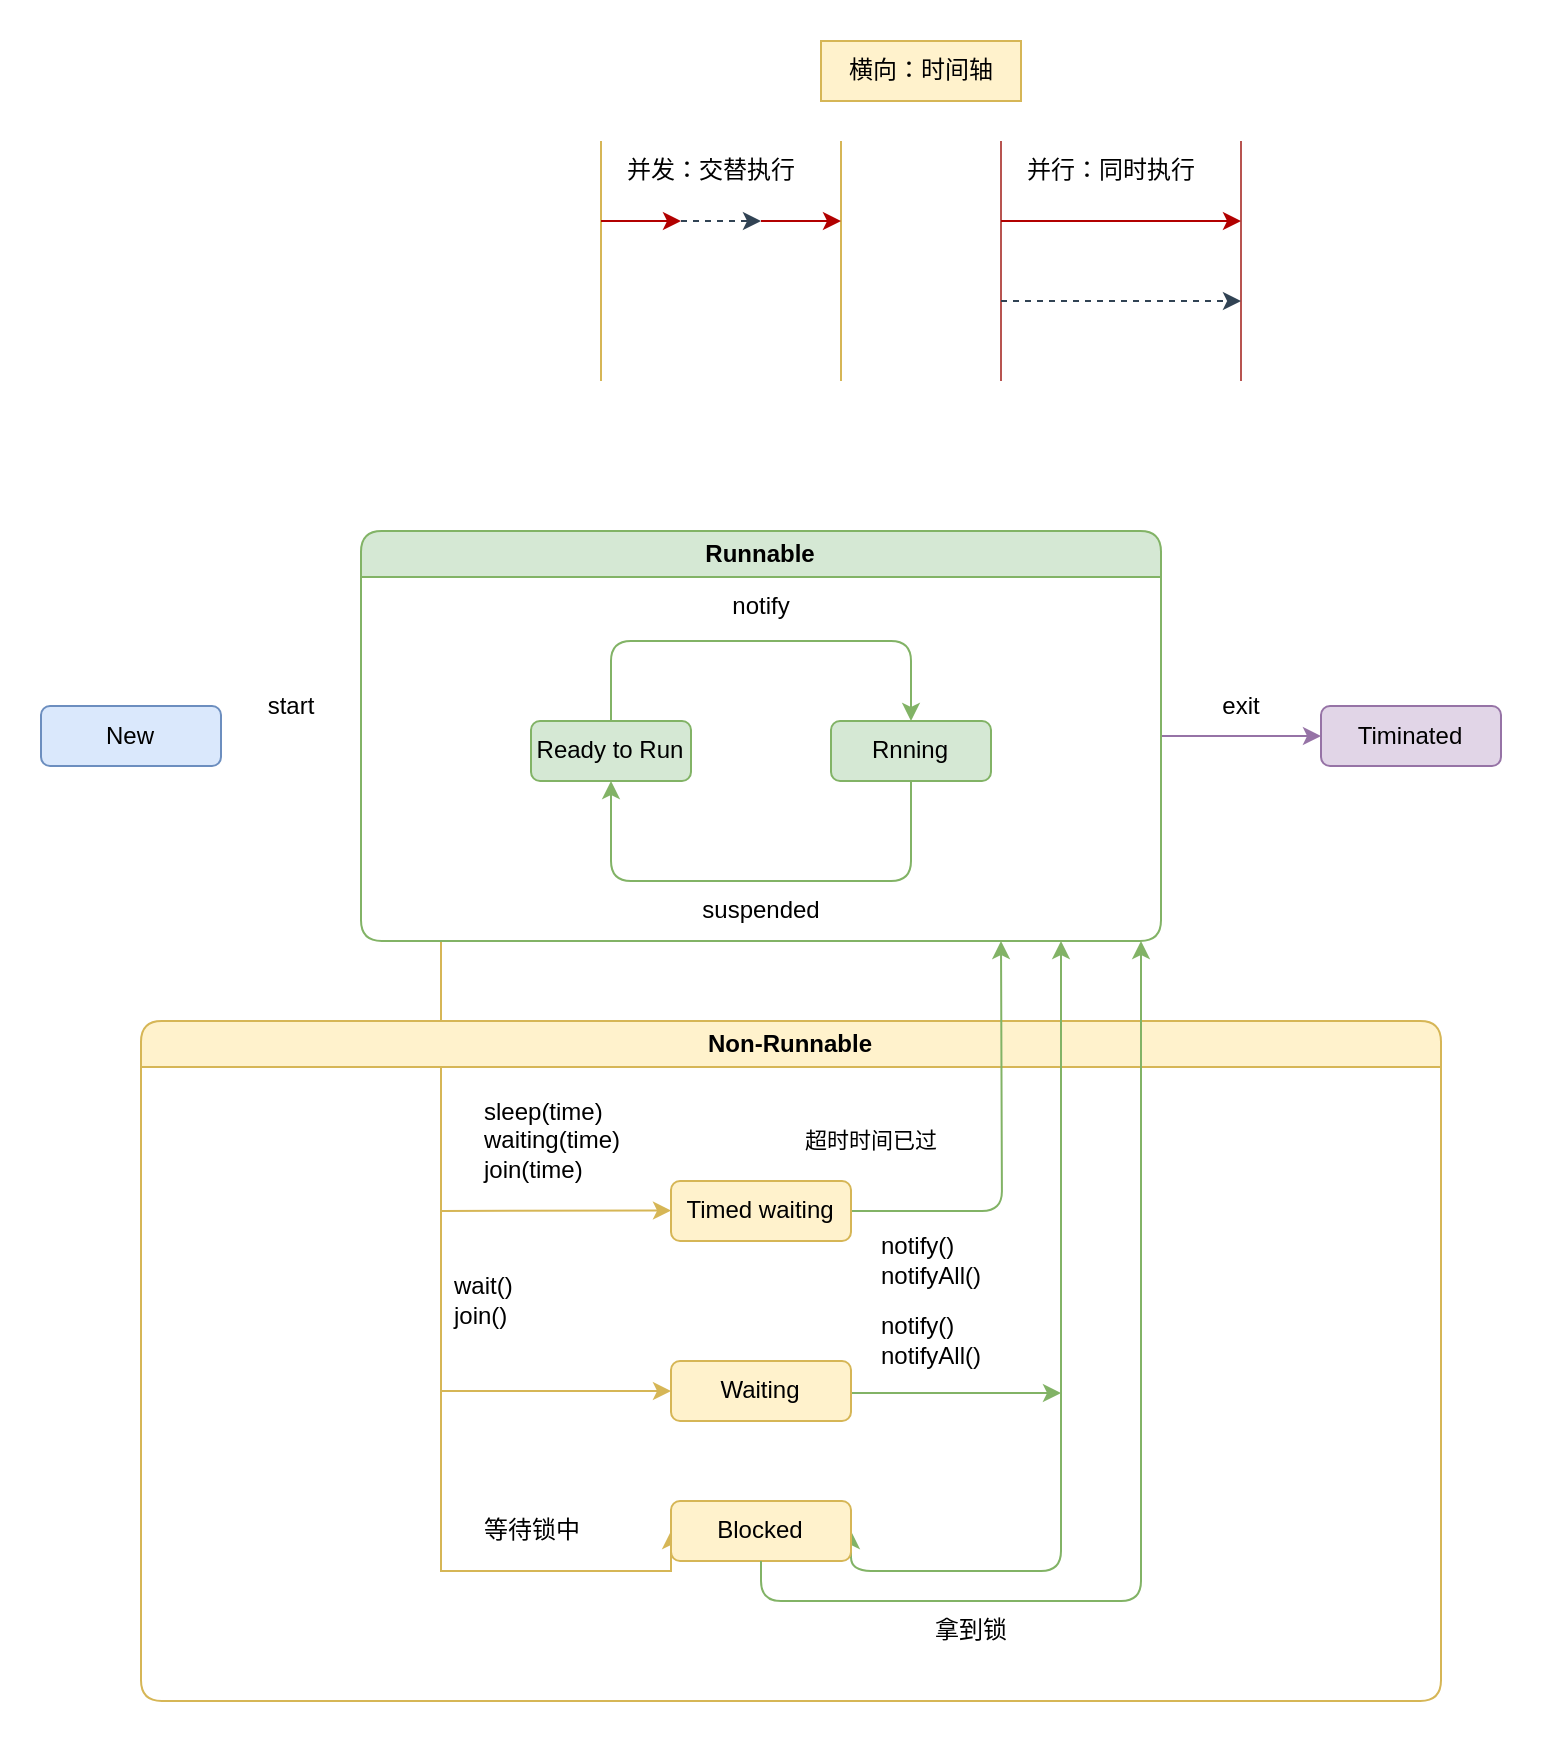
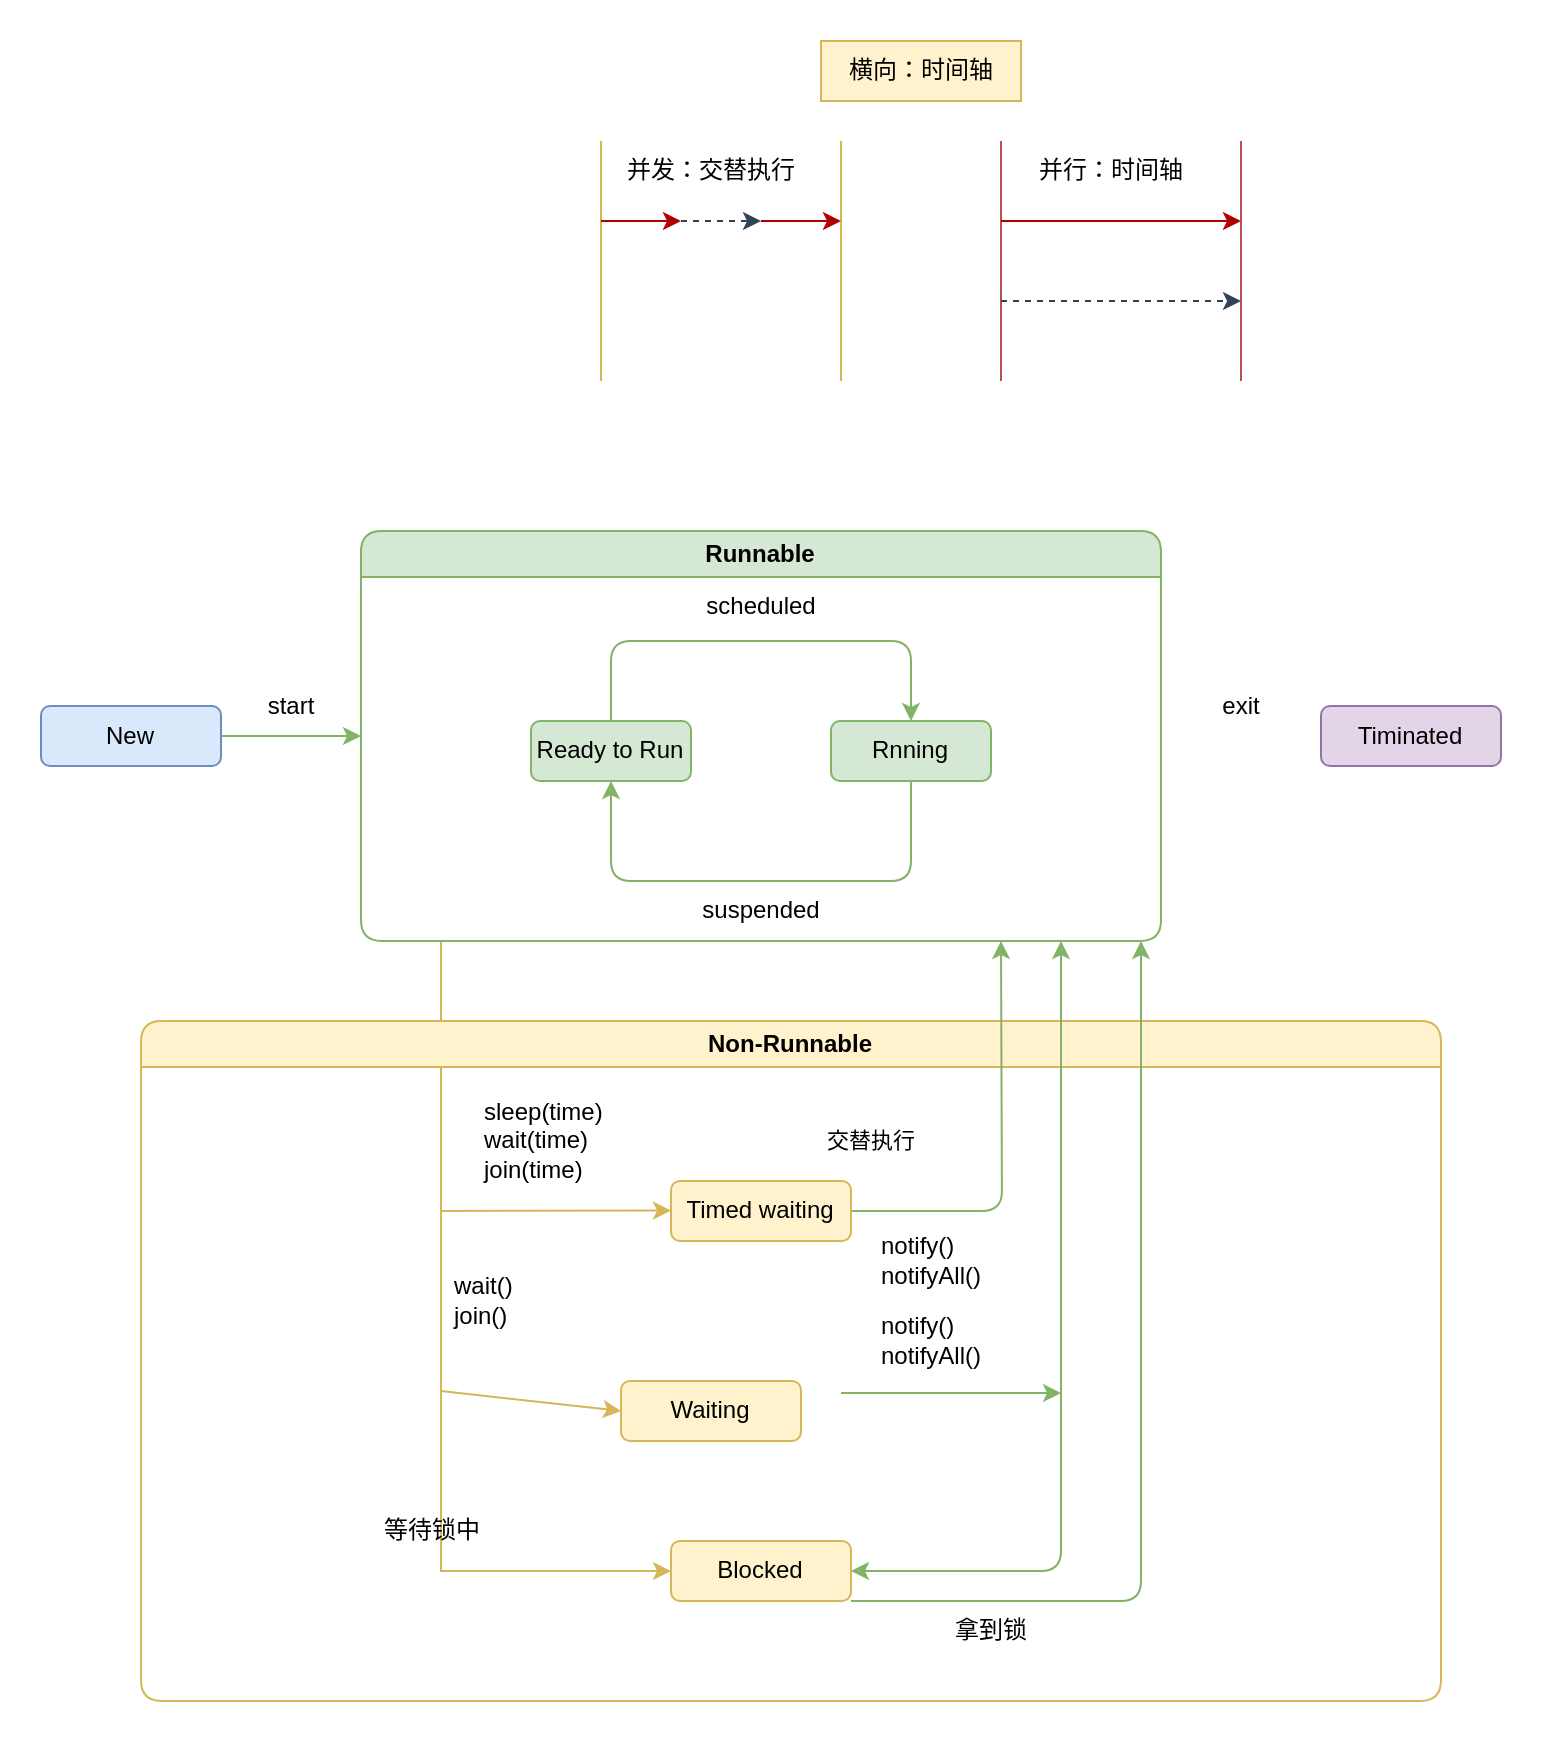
(1112, 171) -> (1112, 171)
(762, 607) -> (762, 607)
none -> (284, 736)
(1236, 736) -> none
(563, 1141) -> (553, 1141)
(872, 1141) -> (872, 1141)
(761, 1391) -> (711, 1411)
(551, 1531) -> (451, 1531)
(761, 1531) -> (761, 1571)
(971, 1631) -> (991, 1631)
